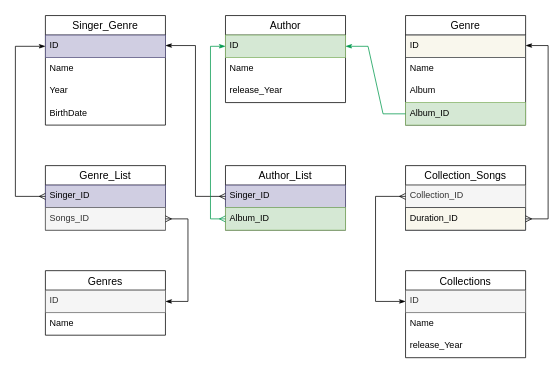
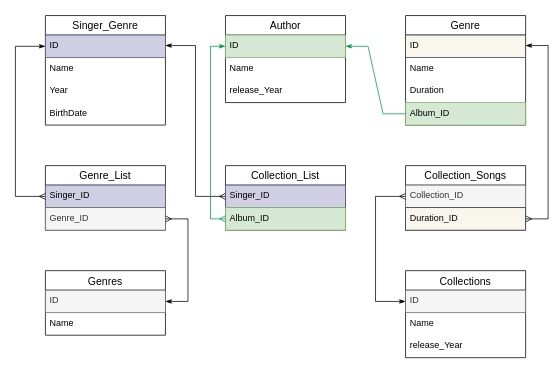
(421, 90) -> (428, 90)
(285, 176) -> (285, 176)
(70, 218) -> (70, 218)
